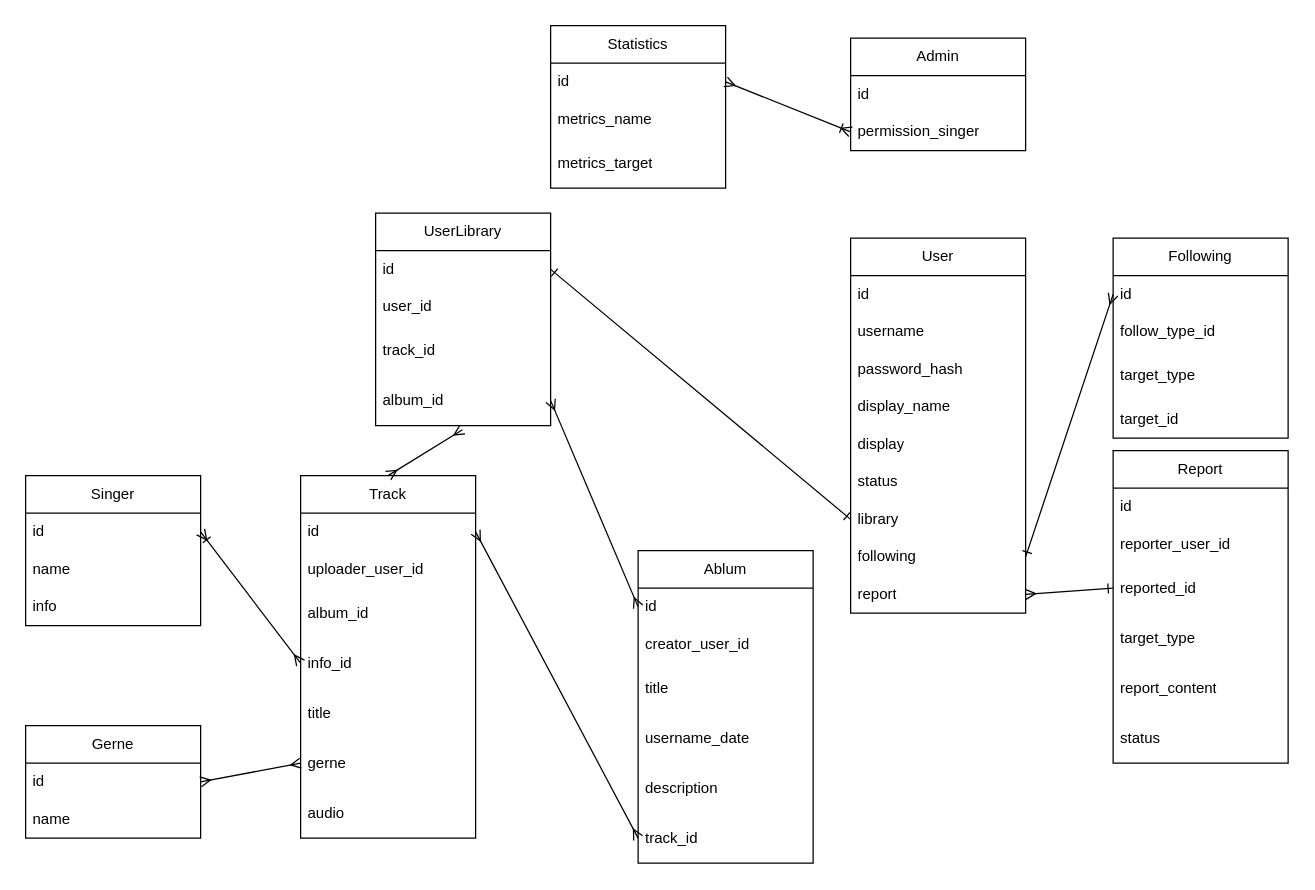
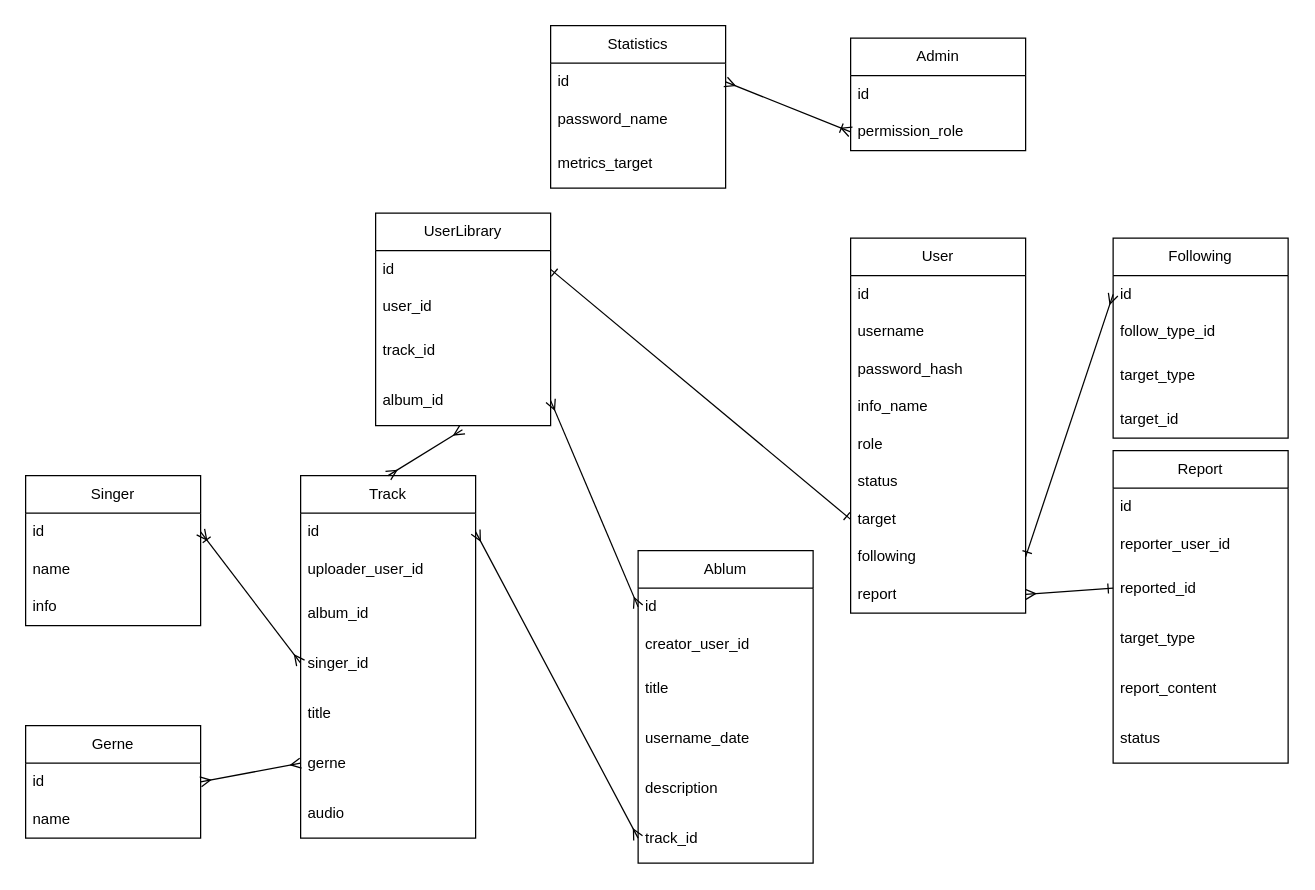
(607, 119) -> (613, 119)
(924, 132) -> (915, 132)
(905, 407) -> (894, 407)
(884, 444) -> (873, 444)
(884, 519) -> (883, 519)
(334, 663) -> (342, 663)
